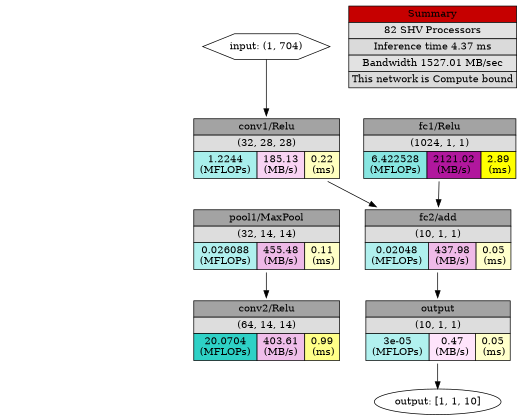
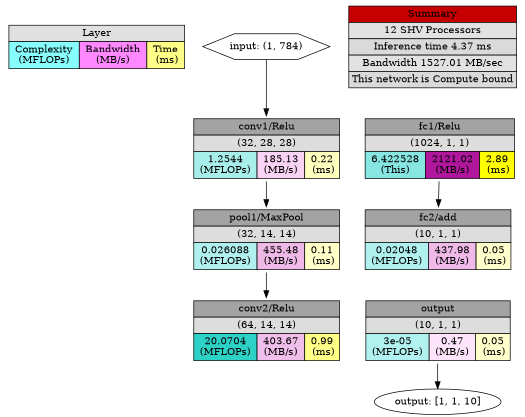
(433, 30) -> (433, 30)
none -> (96, 47)
(266, 47) -> (266, 47)
(225, 159) -> (225, 159)
(395, 170) -> (395, 170)
(349, 193) -> (266, 190)
(438, 281) -> none
(281, 341) -> (281, 341)
